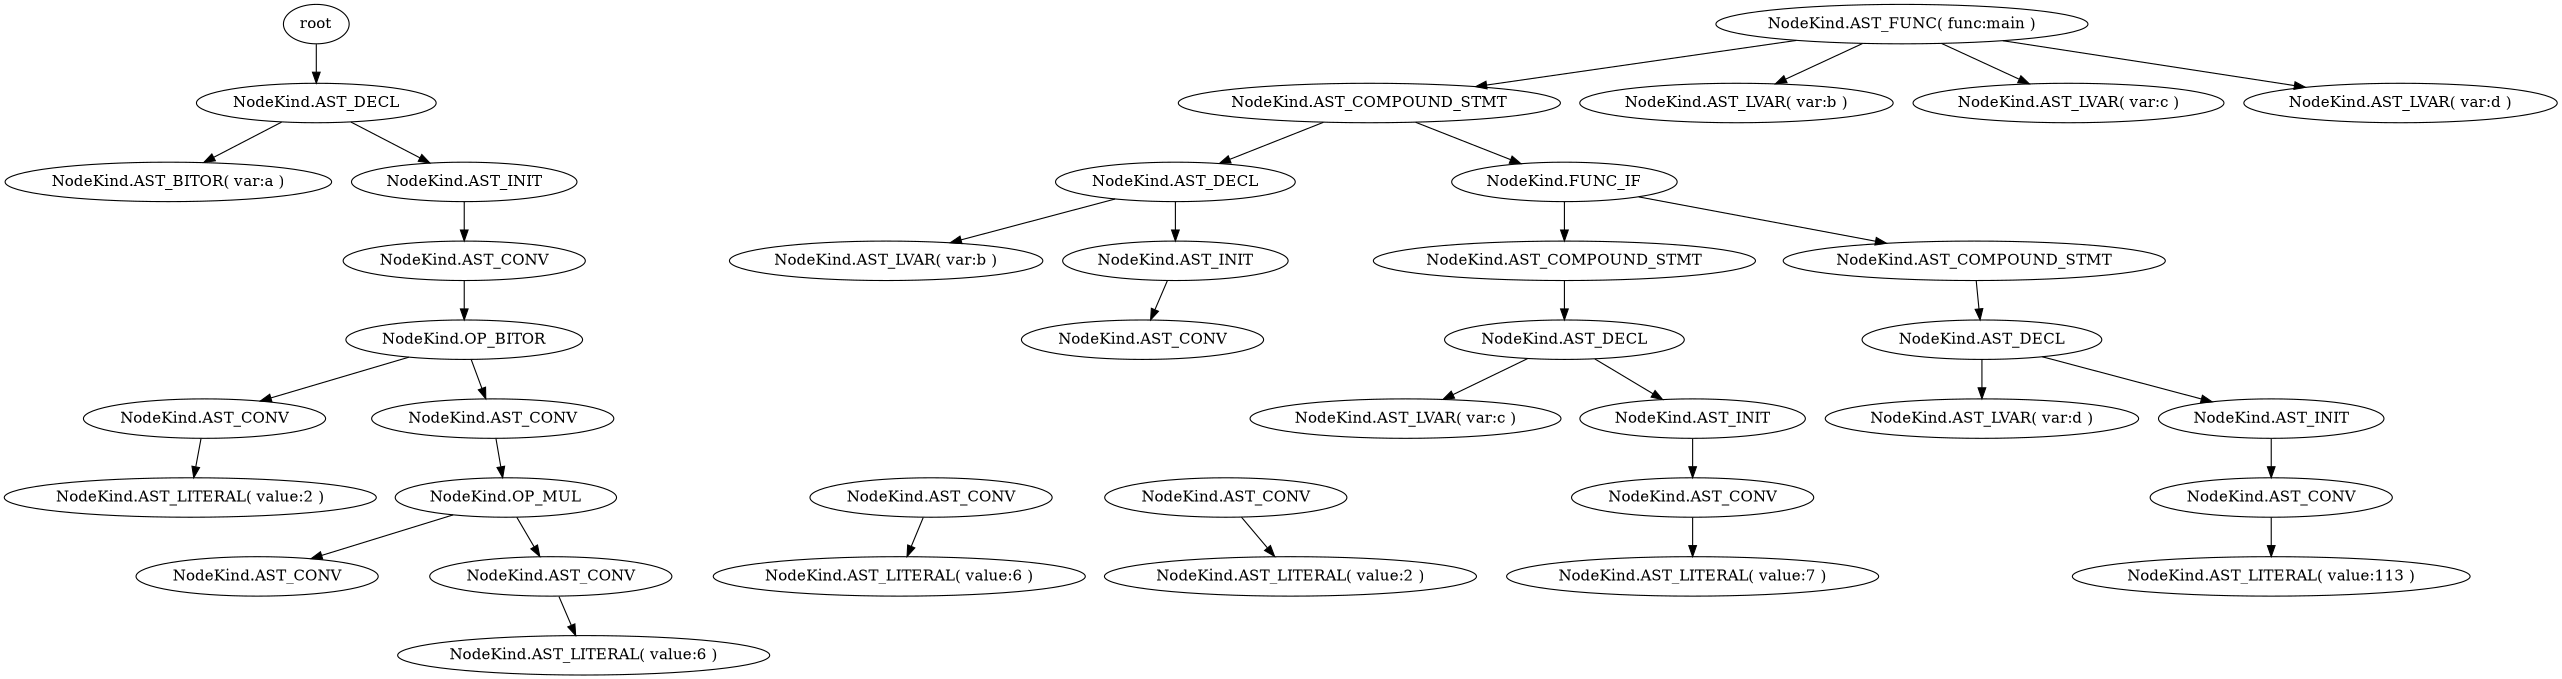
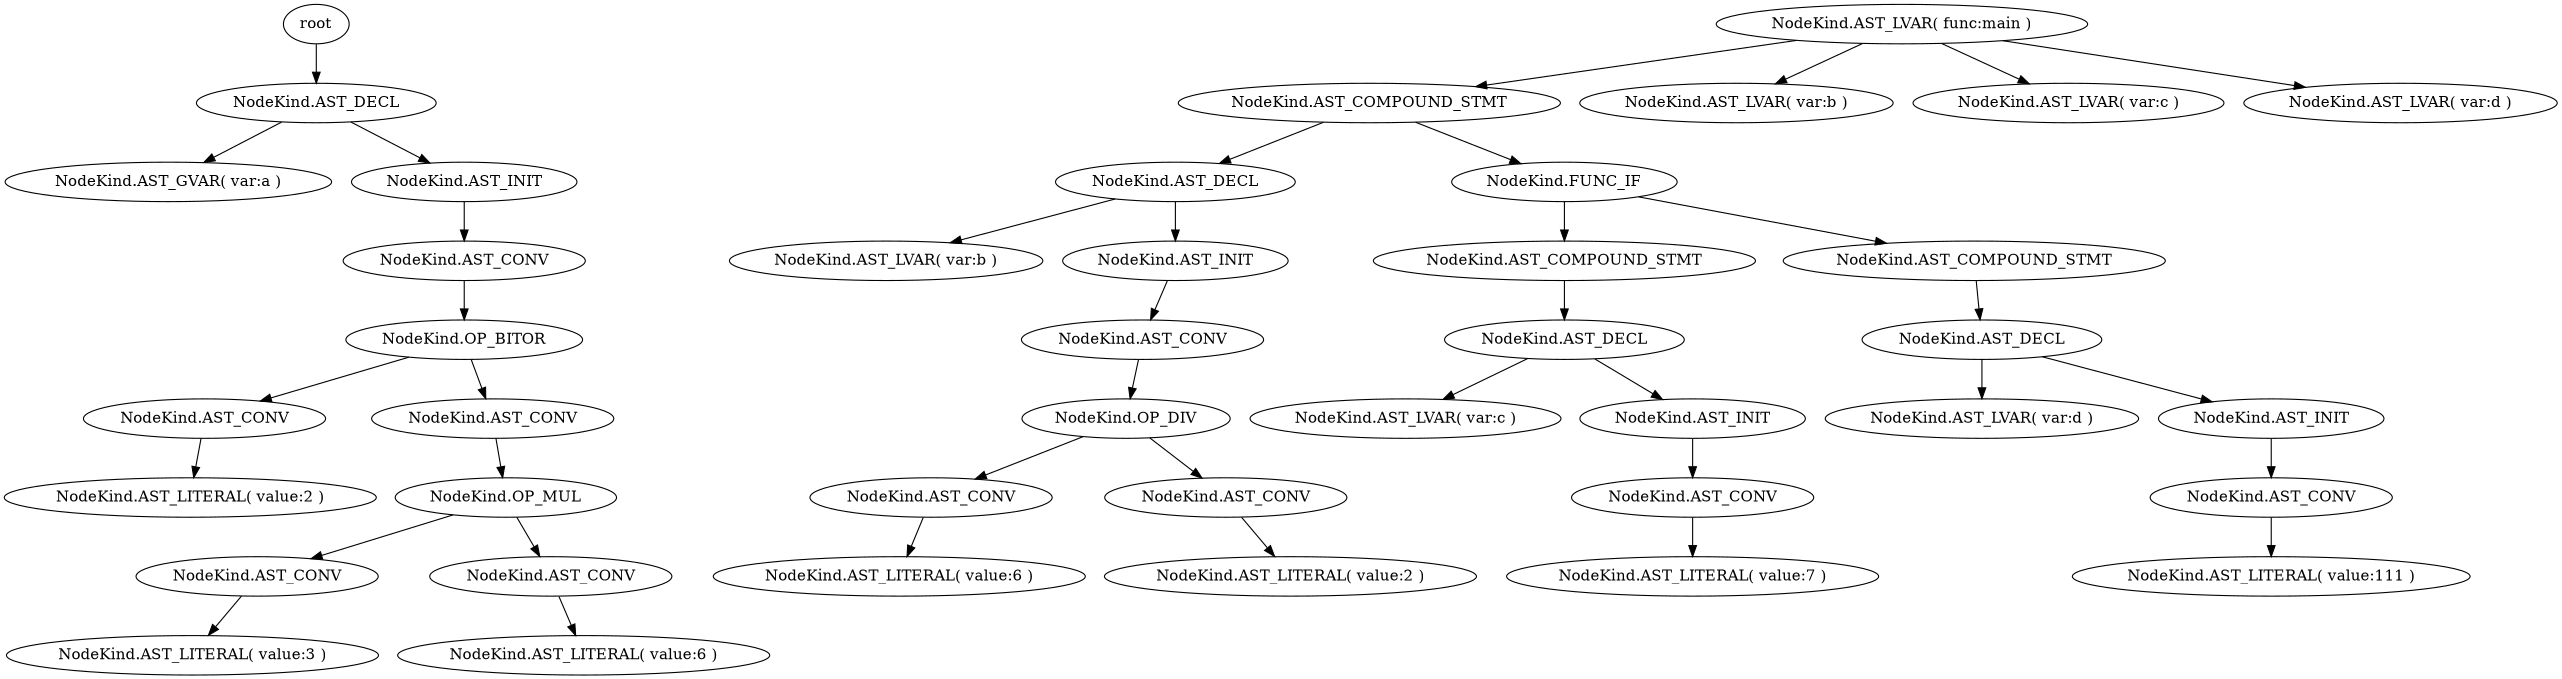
(1902, 24) -> (1902, 24)
(168, 182) -> (168, 182)
none -> (1126, 419)
(2271, 576) -> (2271, 576)
none -> (192, 655)
